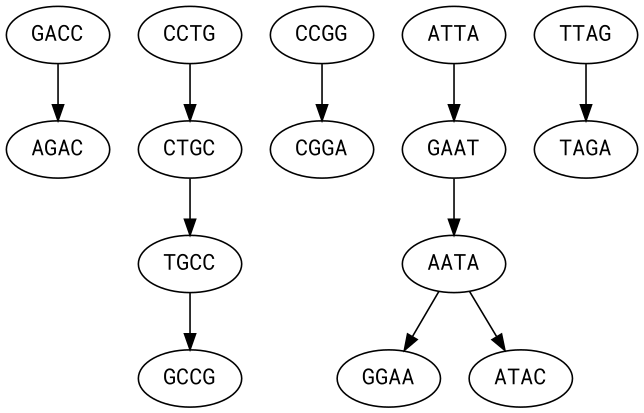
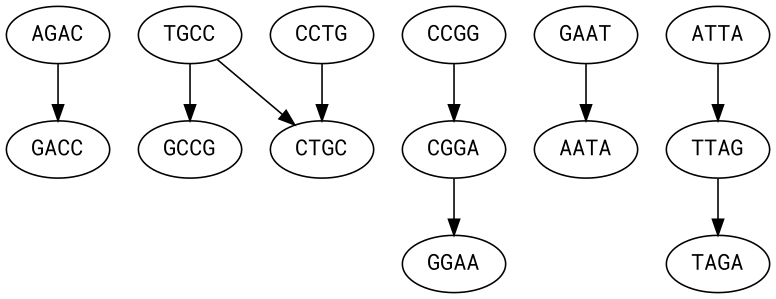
(58, 84) -> (58, 84)
(454, 84) -> (718, 84)
(190, 199) -> (250, 87)
(426, 314) -> (454, 199)
(521, 378) -> none
